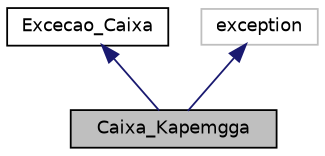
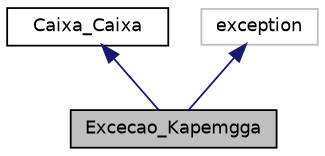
(88, 27) -> (88, 27)
(174, 129) -> (174, 129)
